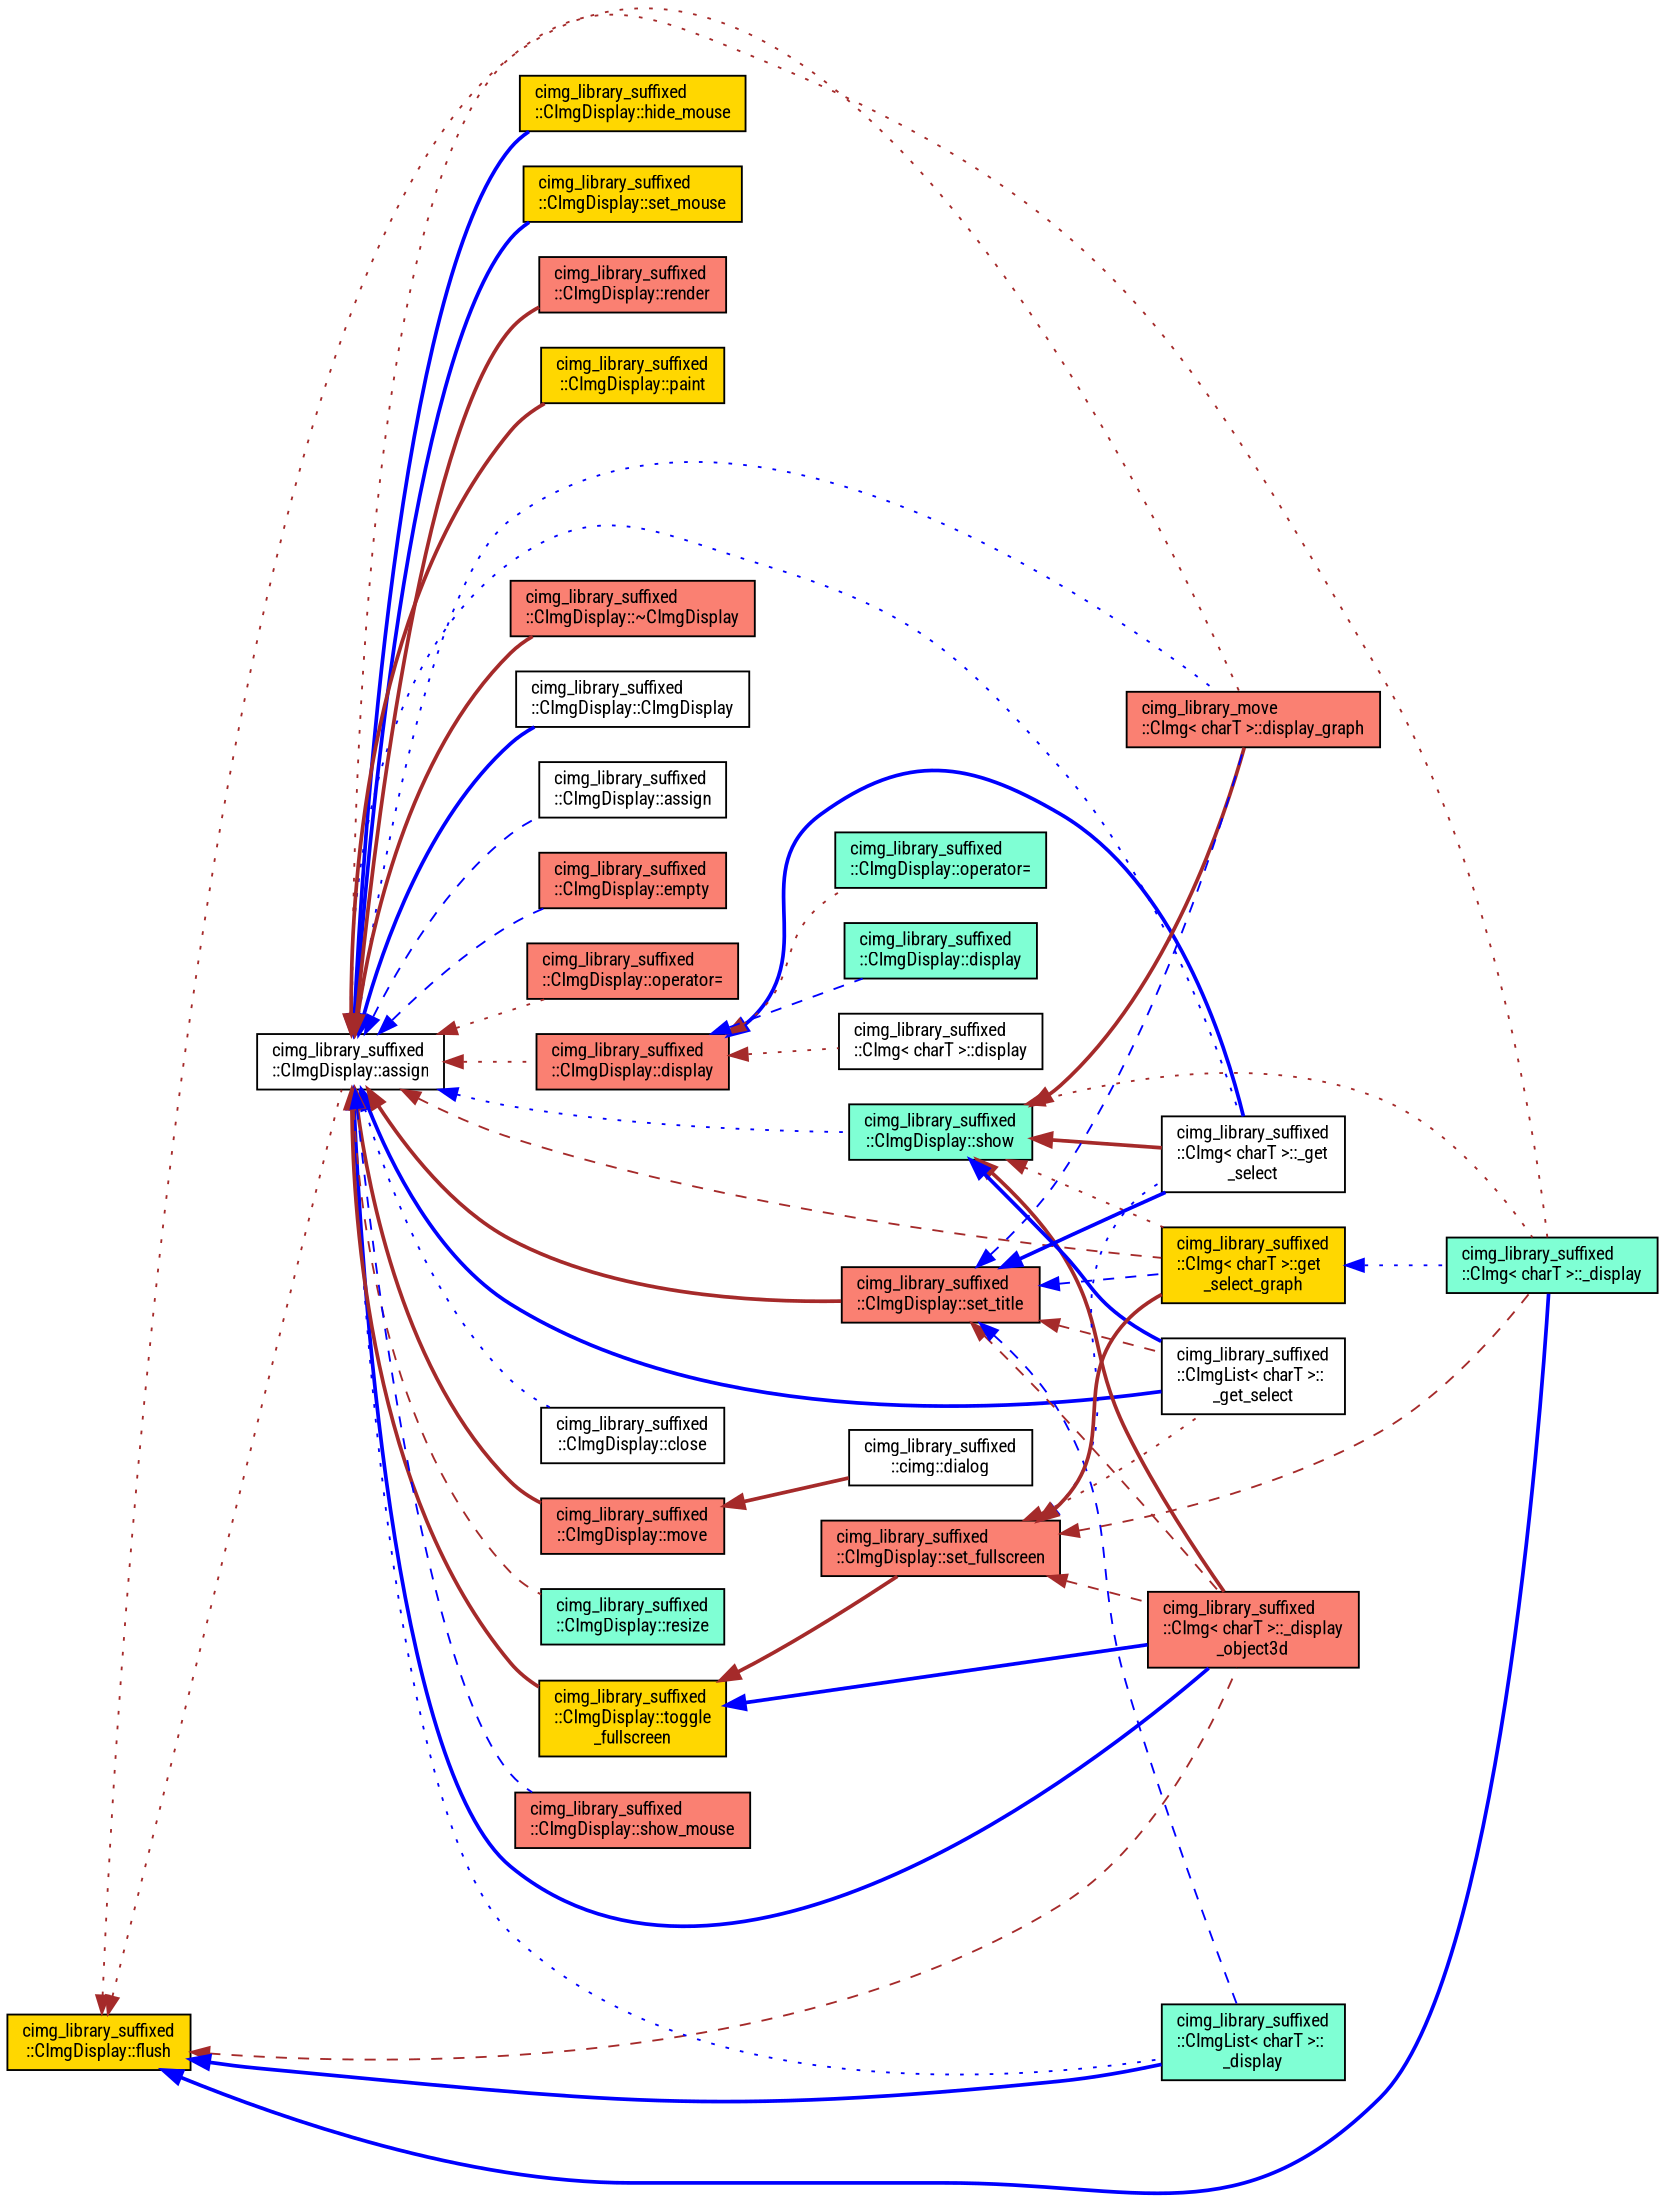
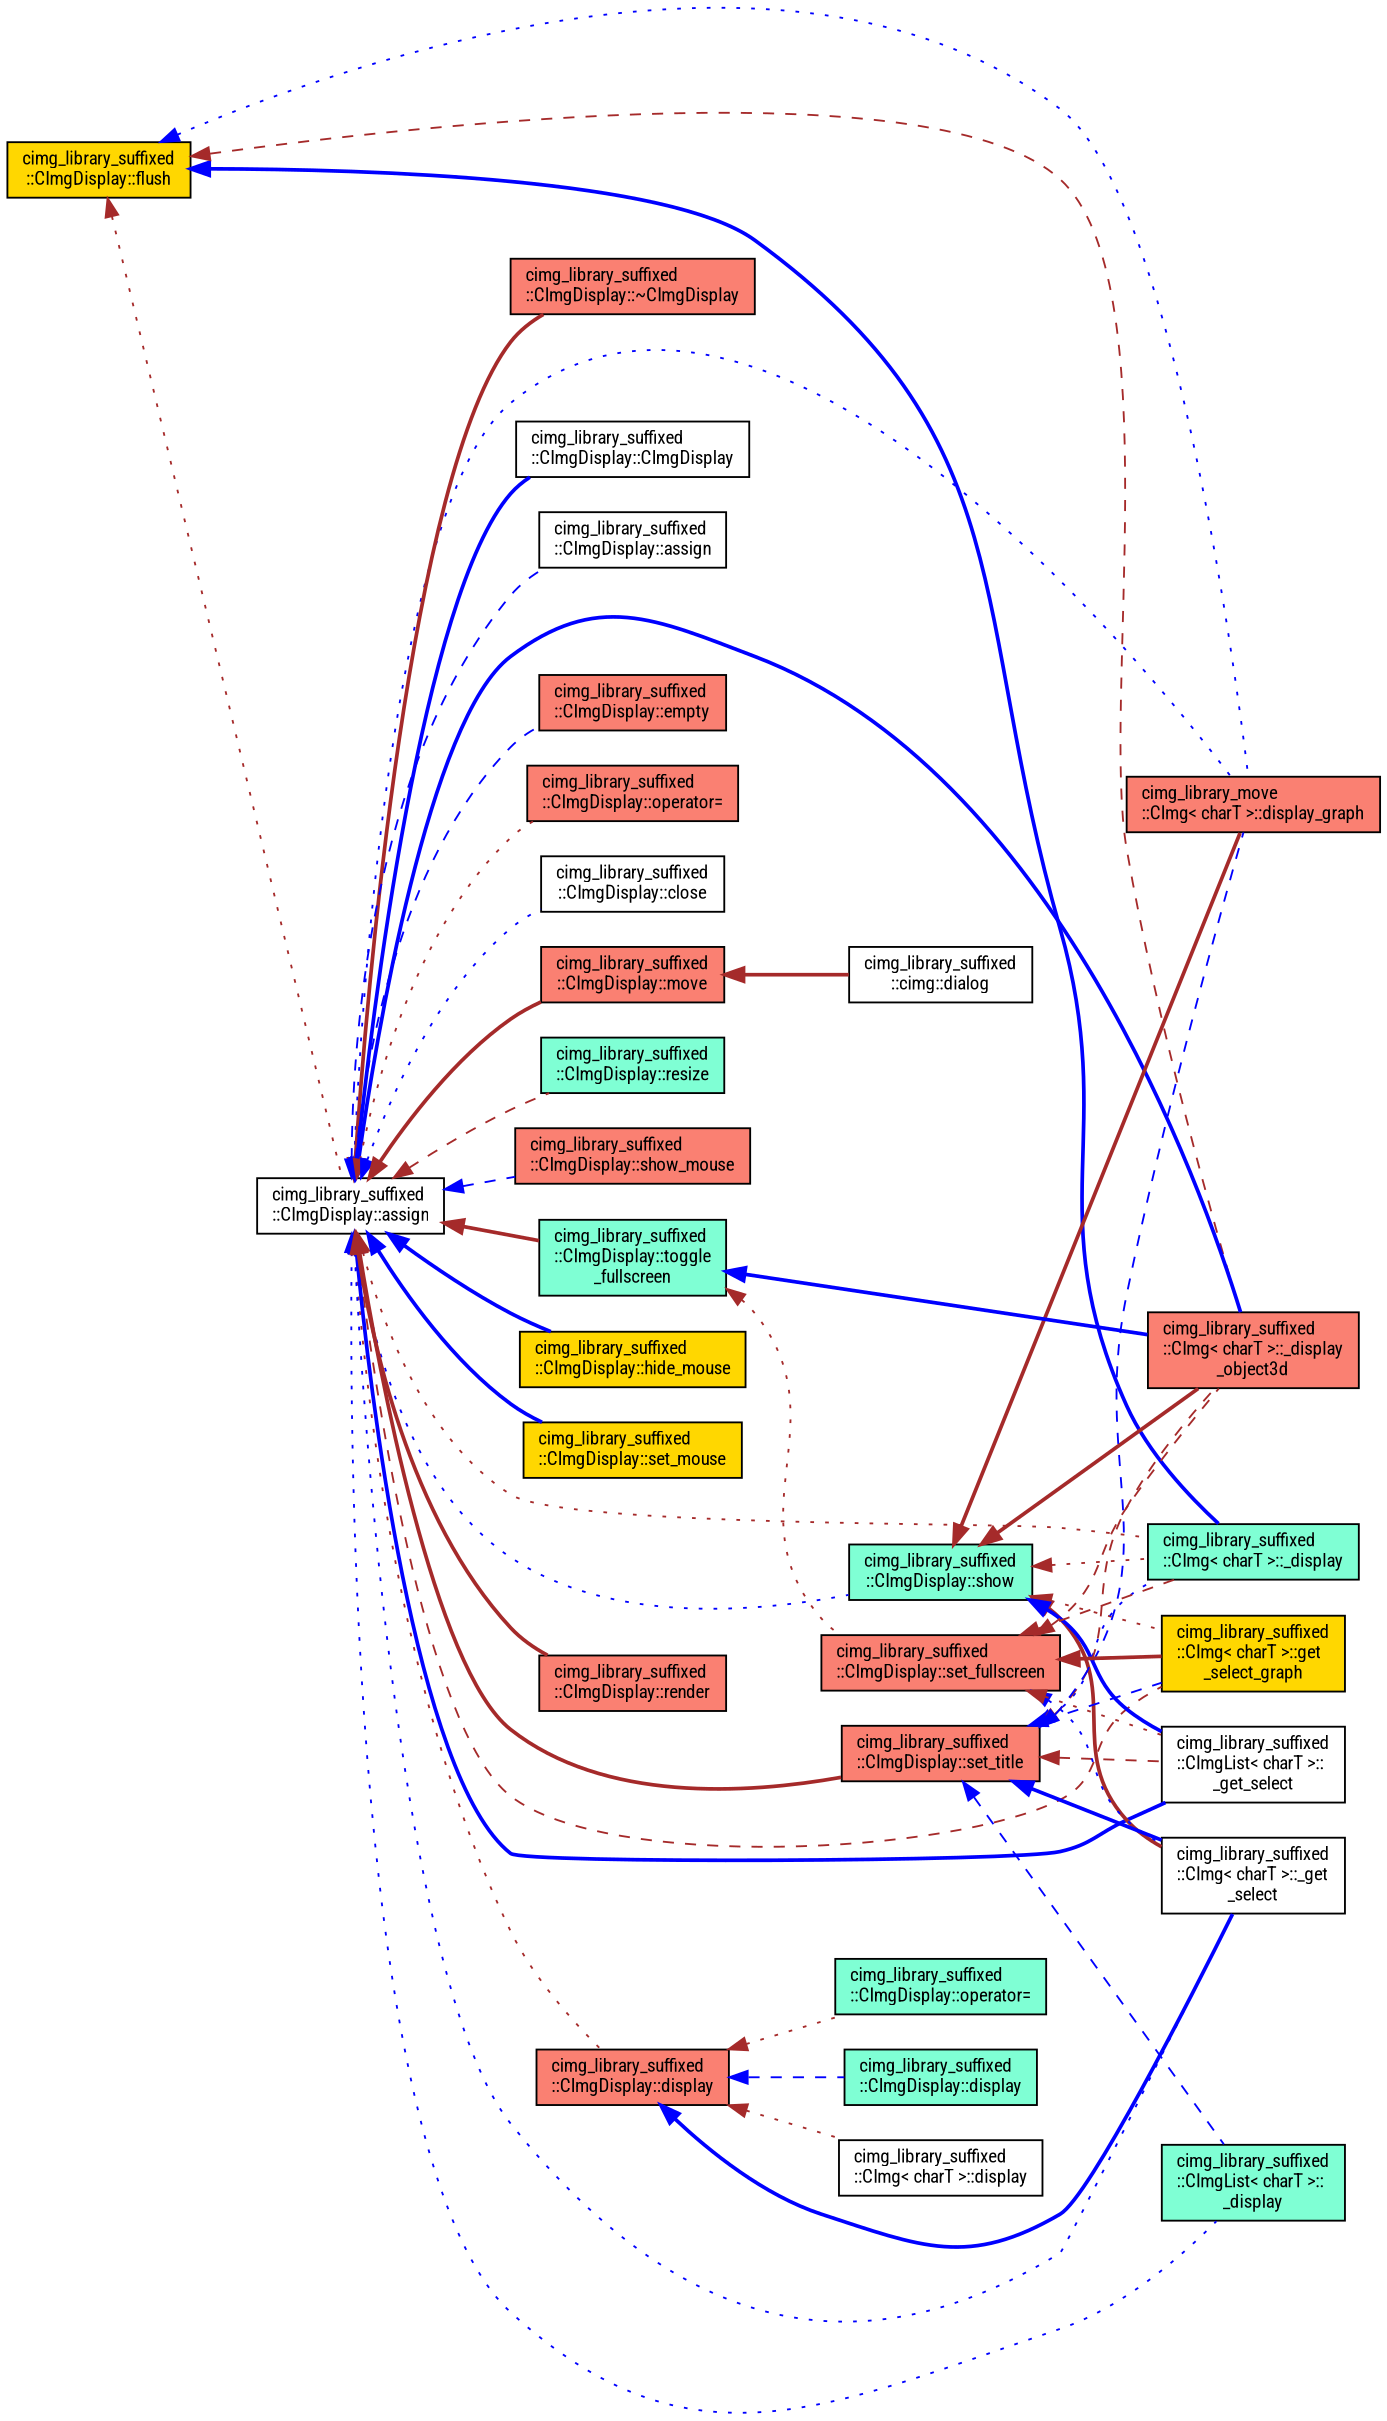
(633, 375) -> none
(303, 465) -> (965, 55)
(1405, 1265) -> (1097, 1643)
(819, 1626) -> (786, 1470)
(633, 1718) -> (633, 1258)
(686, 2101) -> none
